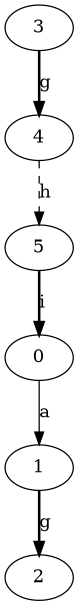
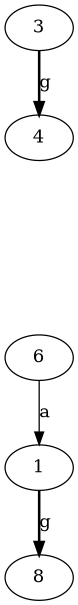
(39, 248) -> none
(39, 358) -> (39, 358)
(39, 578) -> (39, 578)
